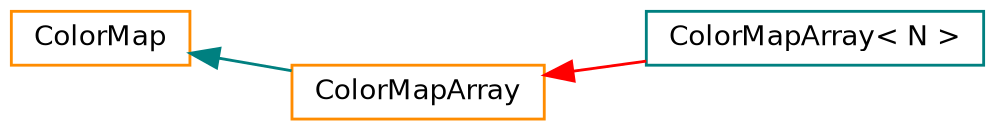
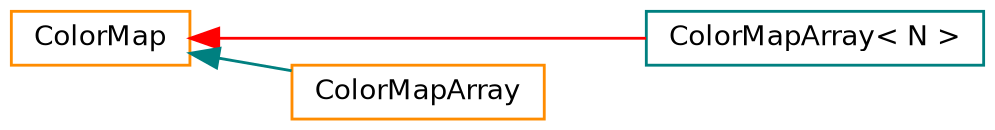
(610, 66) -> (433, 38)
